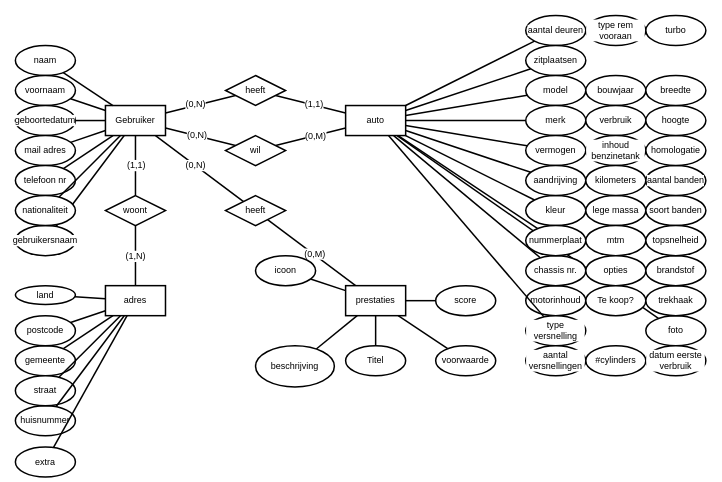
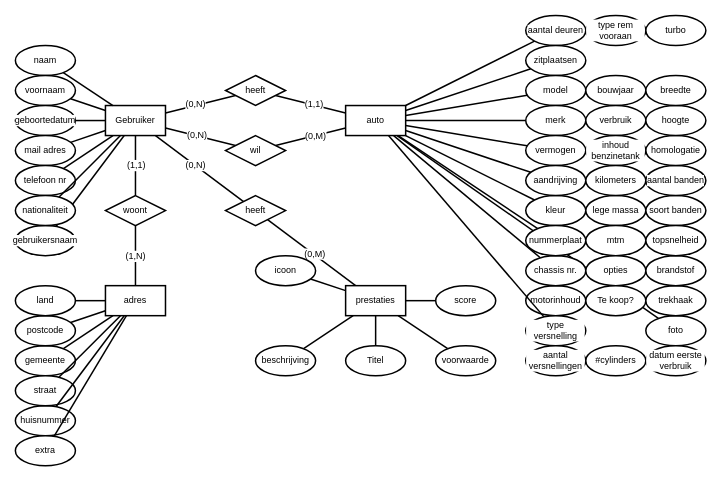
(45, 295) -> (45, 300)
(295, 366) -> (285, 360)
(45, 462) -> (45, 450)
